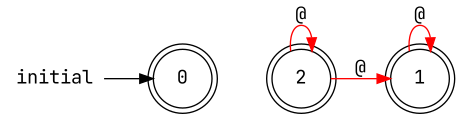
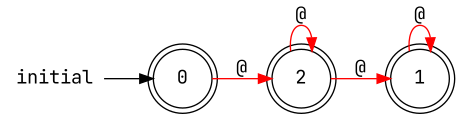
none -> (235, 79)
